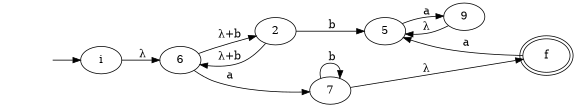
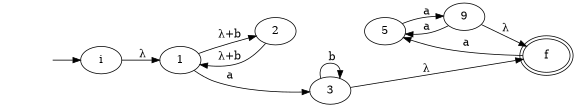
(425, 27) -> (425, 27)
(326, 31) -> none
none -> (500, 34)
(180, 60) -> (180, 60)
(330, 91) -> (330, 91)
